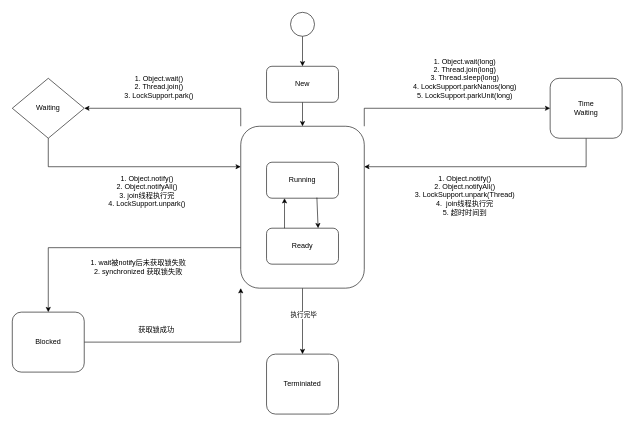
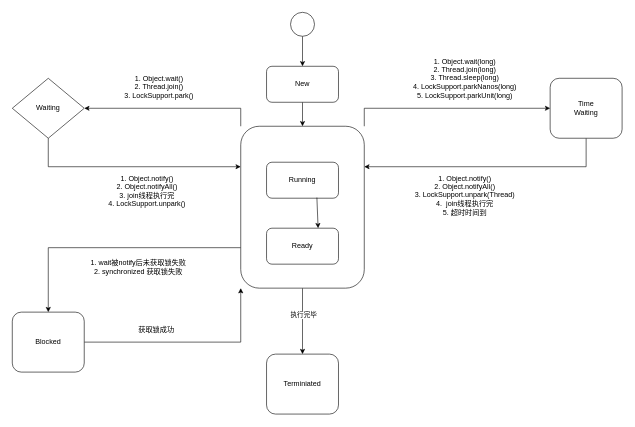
(285, 215) -> none
